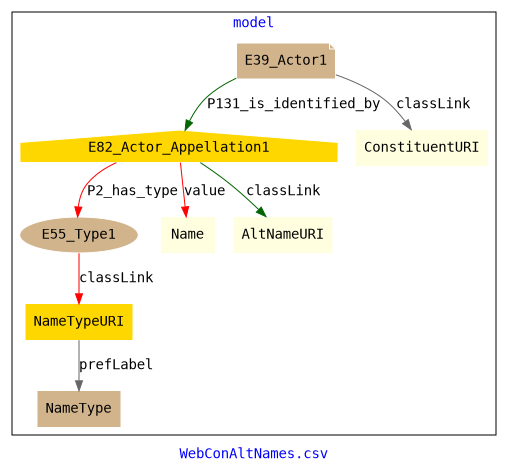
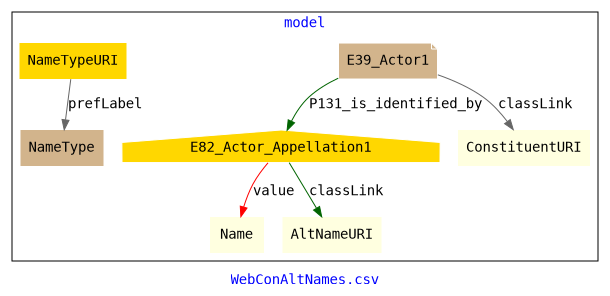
(79, 235) -> none
